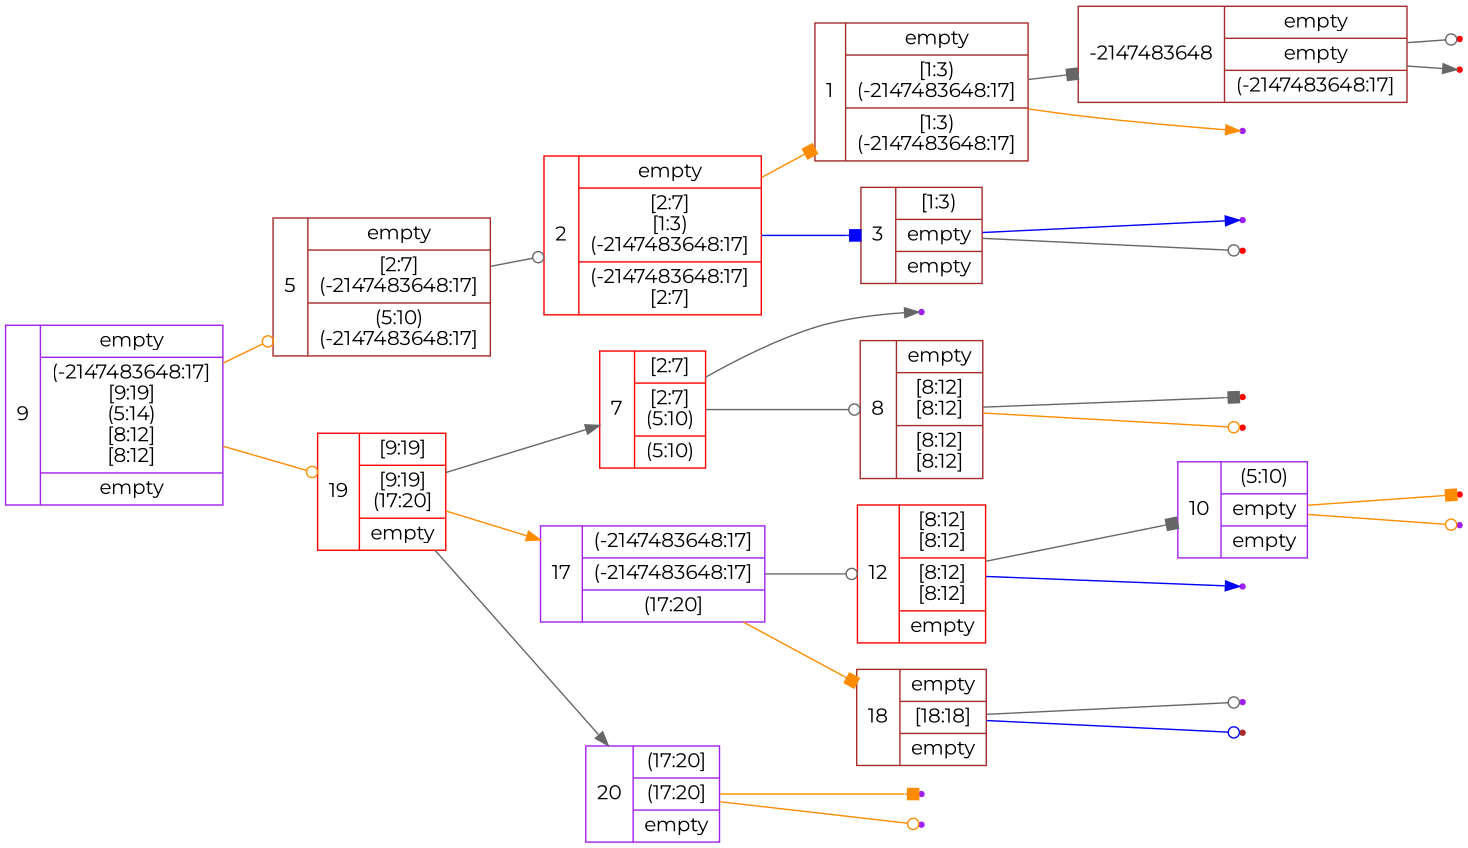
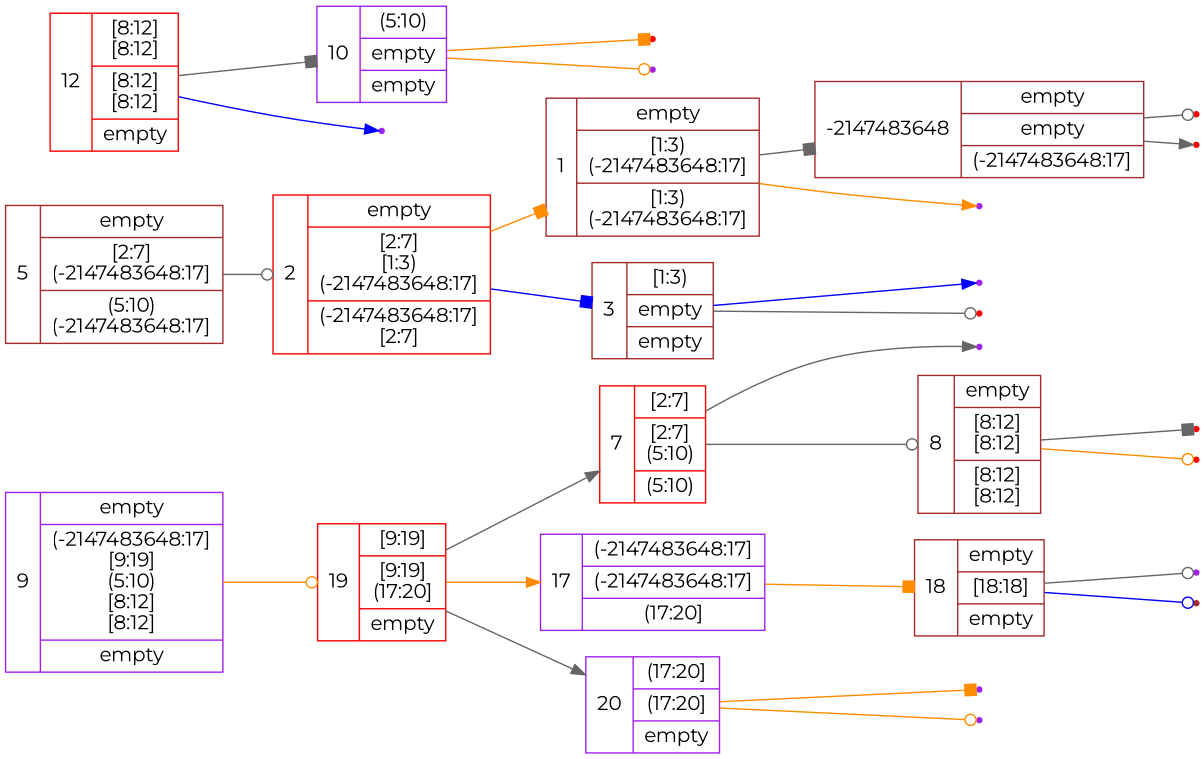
(243, 354) -> none
(132, 414) -> (132, 582)
(805, 574) -> none
